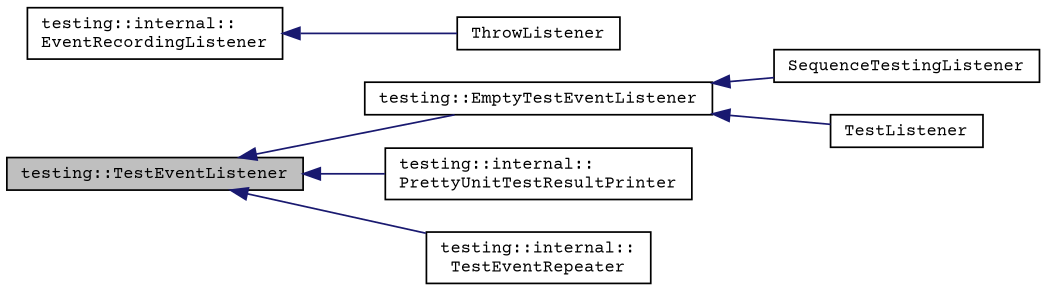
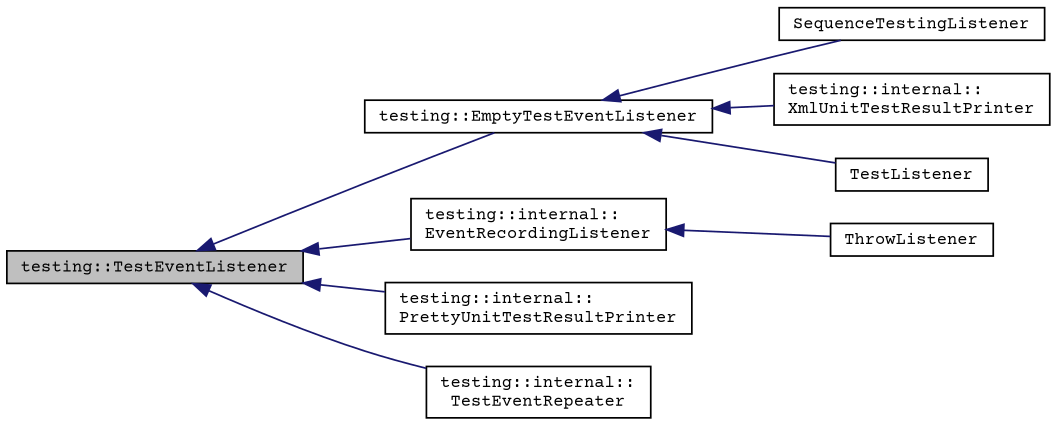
none -> (912, 99)
none -> (365, 244)
